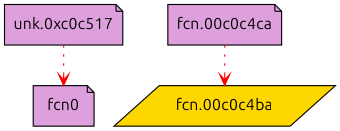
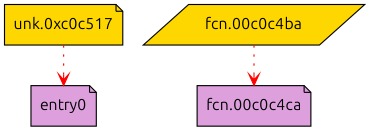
(64, 25) -> (64, 25)
(225, 60) -> (254, 60)
(64, 106) -> (64, 106)
